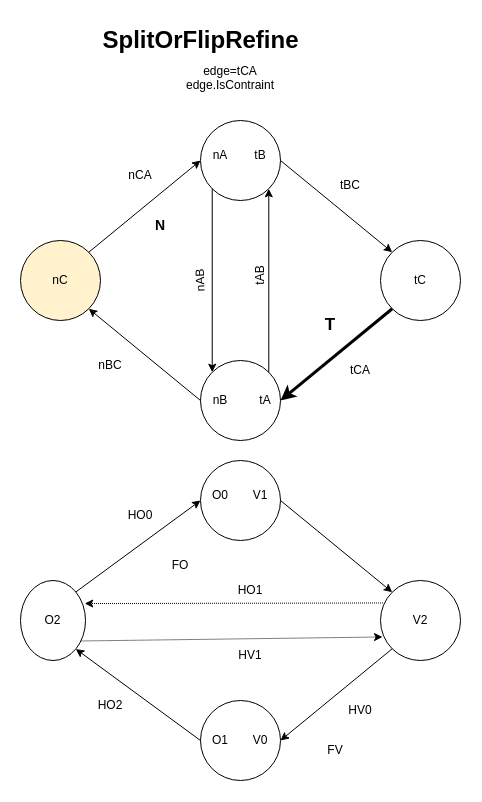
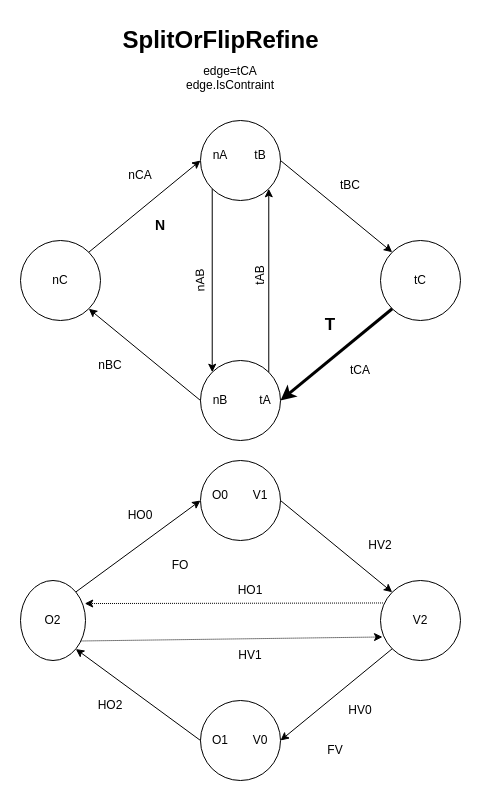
(201, 41) -> (221, 41)
(61, 281) -> (61, 281)
none -> (381, 546)
